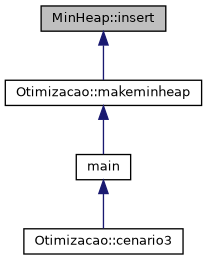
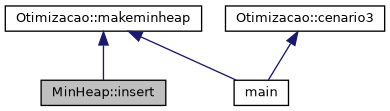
(103, 63) -> (103, 63)
(103, 211) -> (280, 62)
